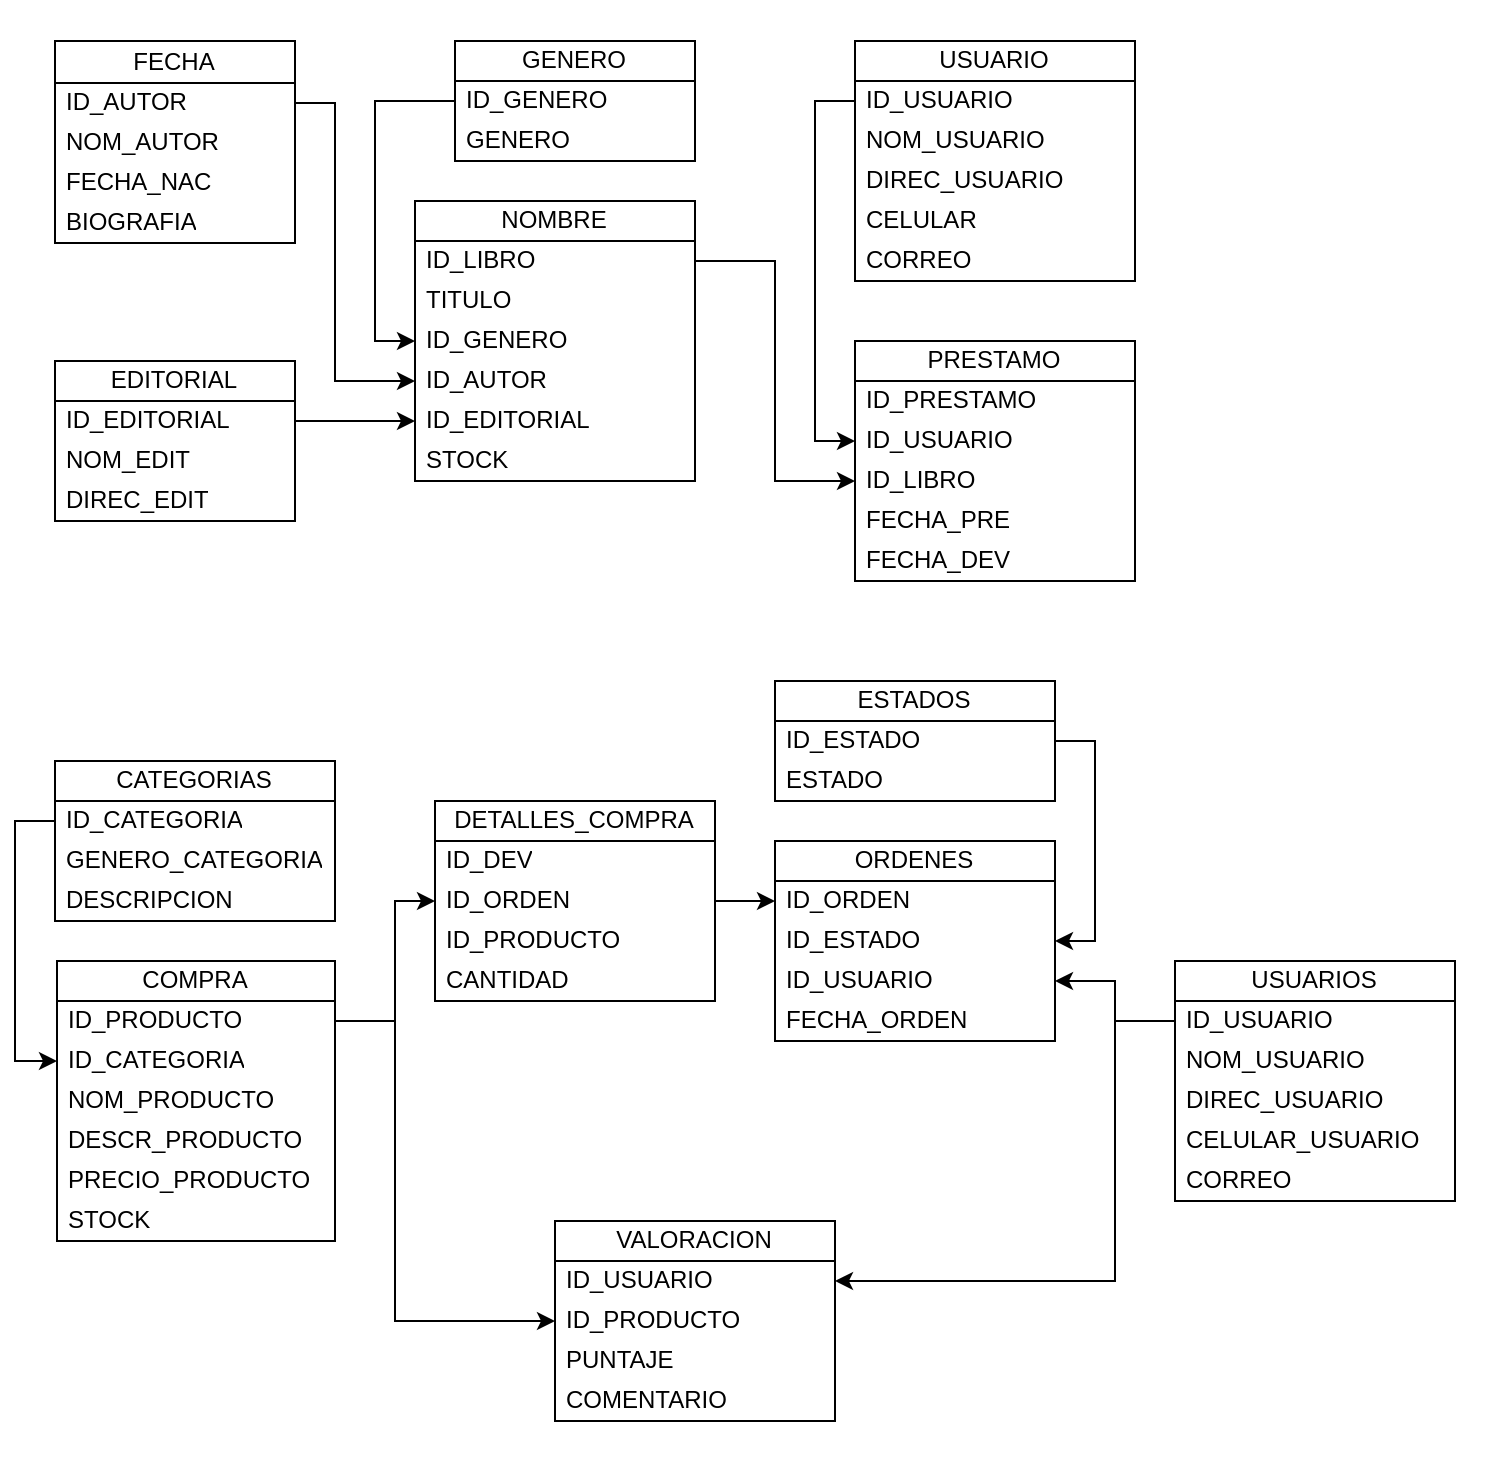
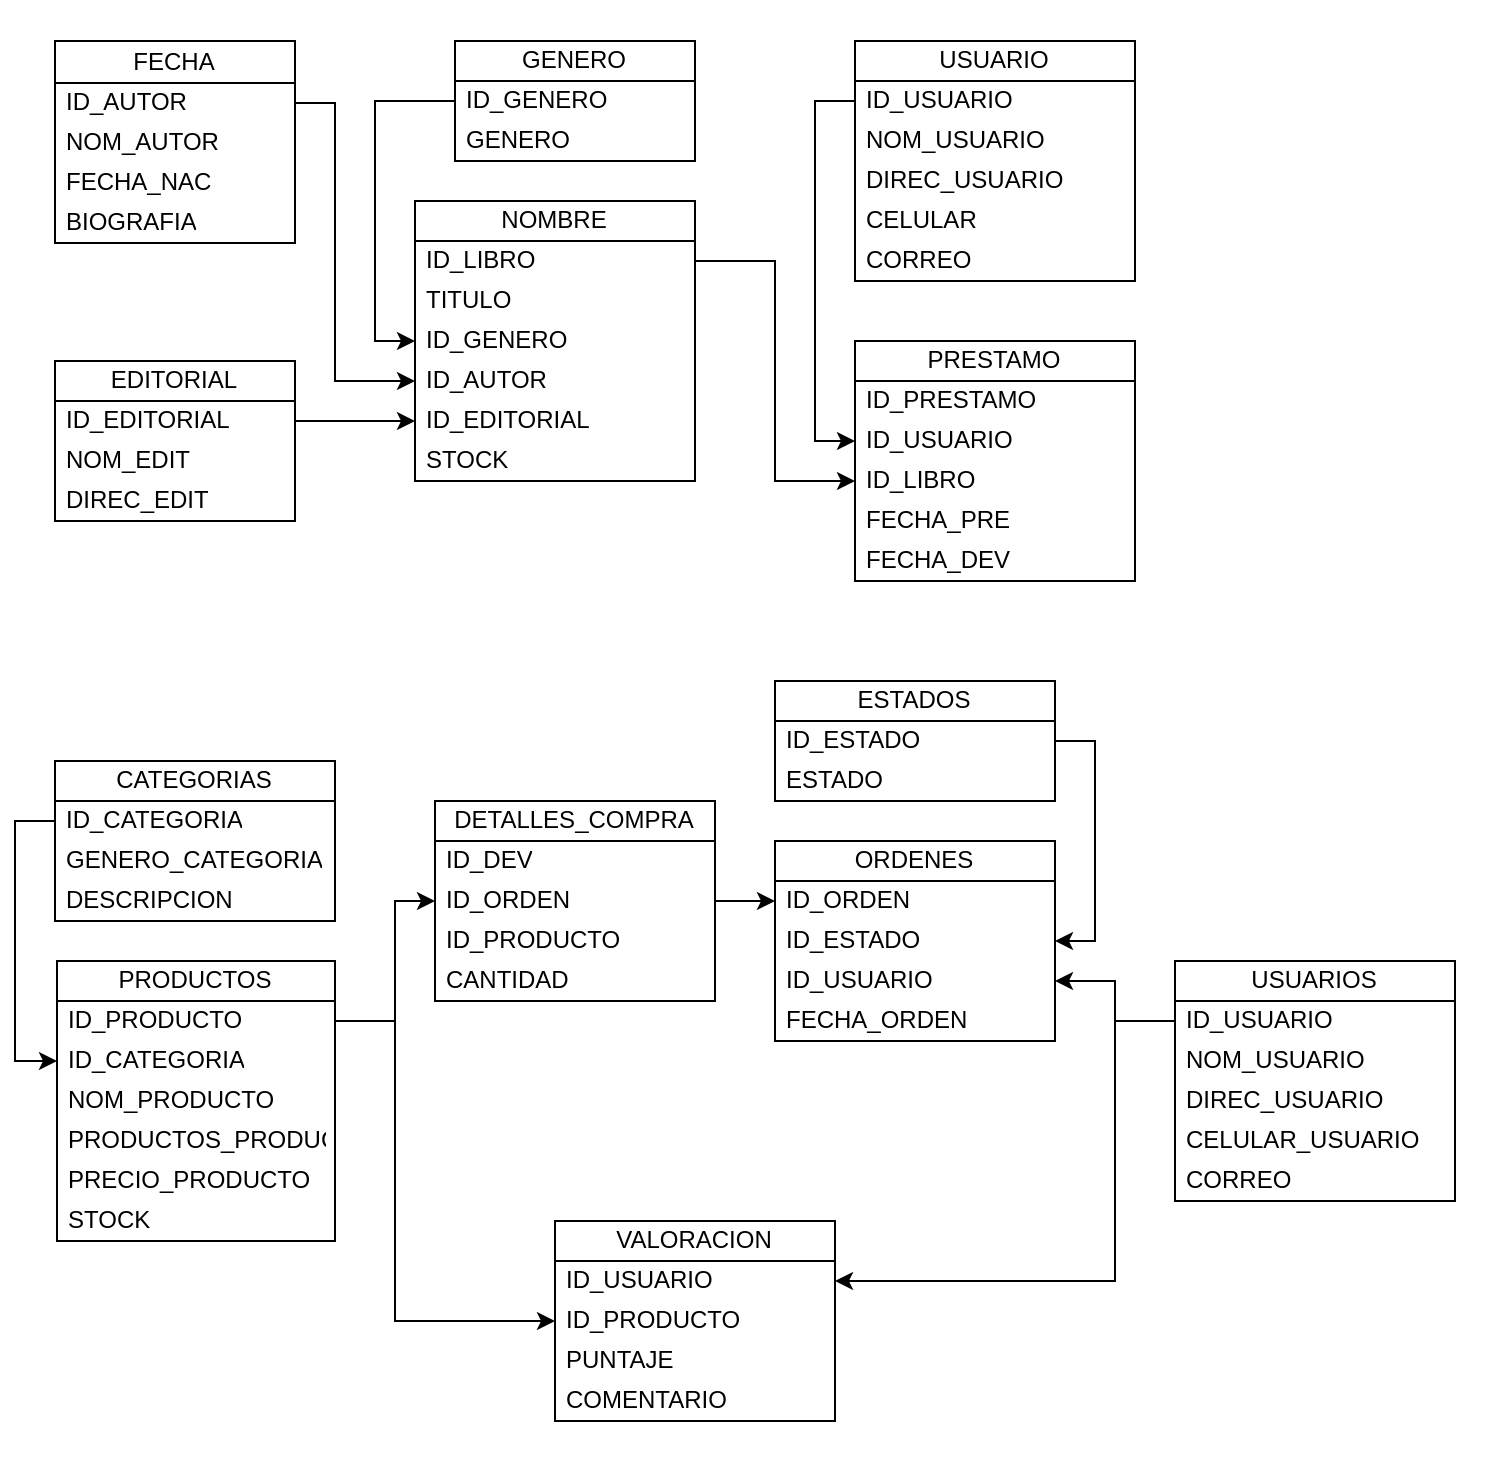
(196, 981) -> (196, 981)
(163, 1141) -> (190, 1141)
